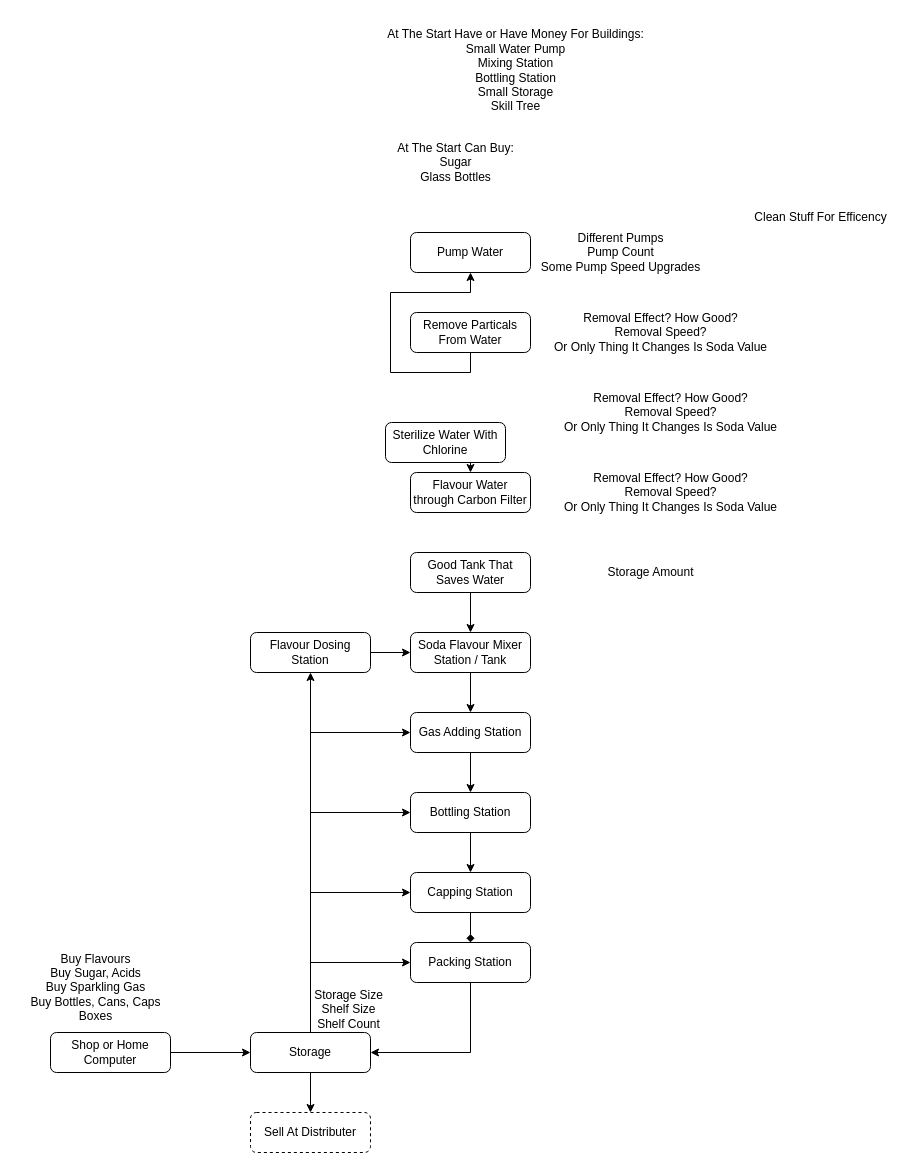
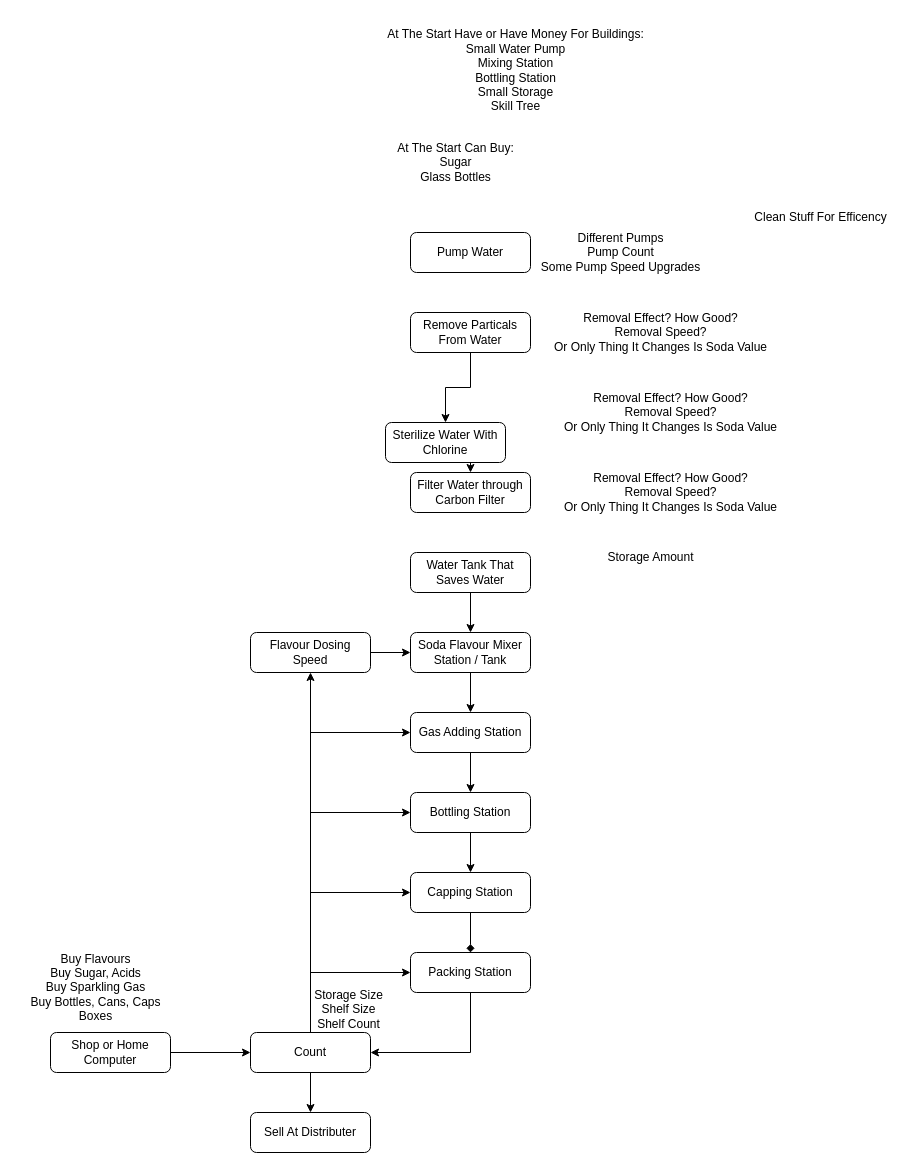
(391, 328) -> (454, 388)
(471, 493) -> (471, 493)
(471, 573) -> (471, 573)
(651, 573) -> (651, 558)
(311, 653) -> (311, 653)
(471, 963) -> (471, 973)
(311, 1053) -> (311, 1053)
(311, 1133) -> (311, 1133)
